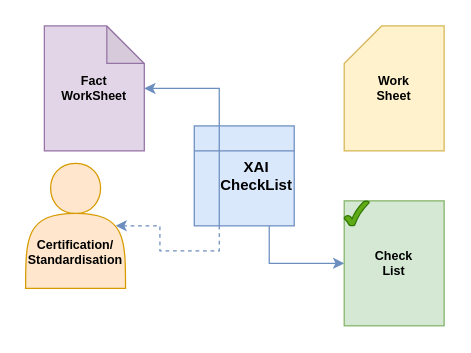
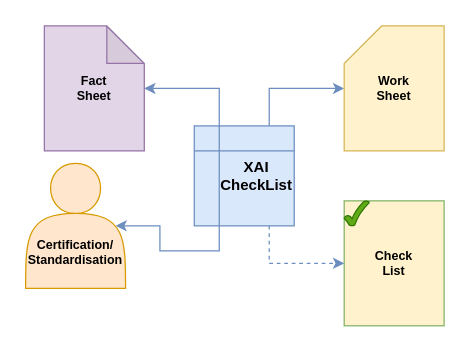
(94, 88) -> (94, 88)
none -> (284, 88)
(172, 251) -> (172, 251)
(285, 263) -> (285, 263)
(394, 263) -> (394, 263)
